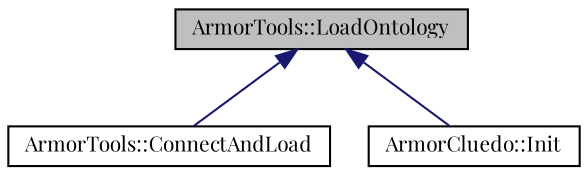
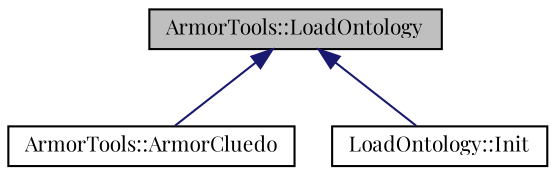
(169, 146) -> (151, 146)
(474, 146) -> (440, 146)
